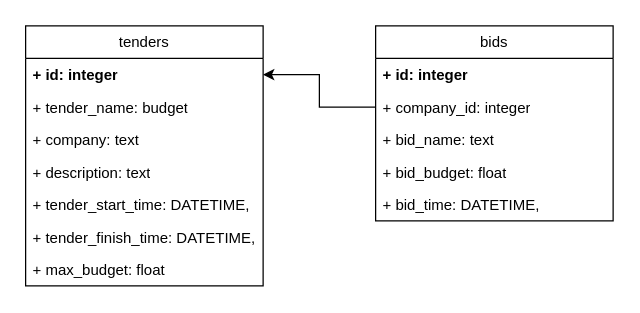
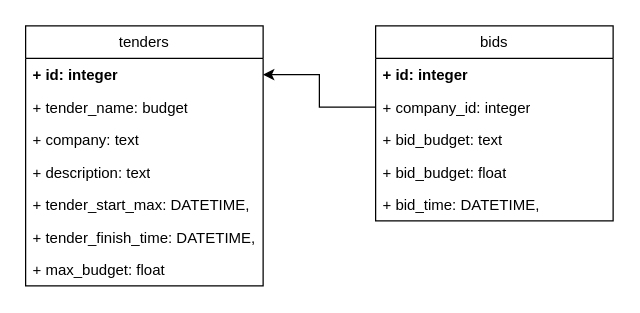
(443, 141) -> (451, 141)
(146, 215) -> (146, 215)
